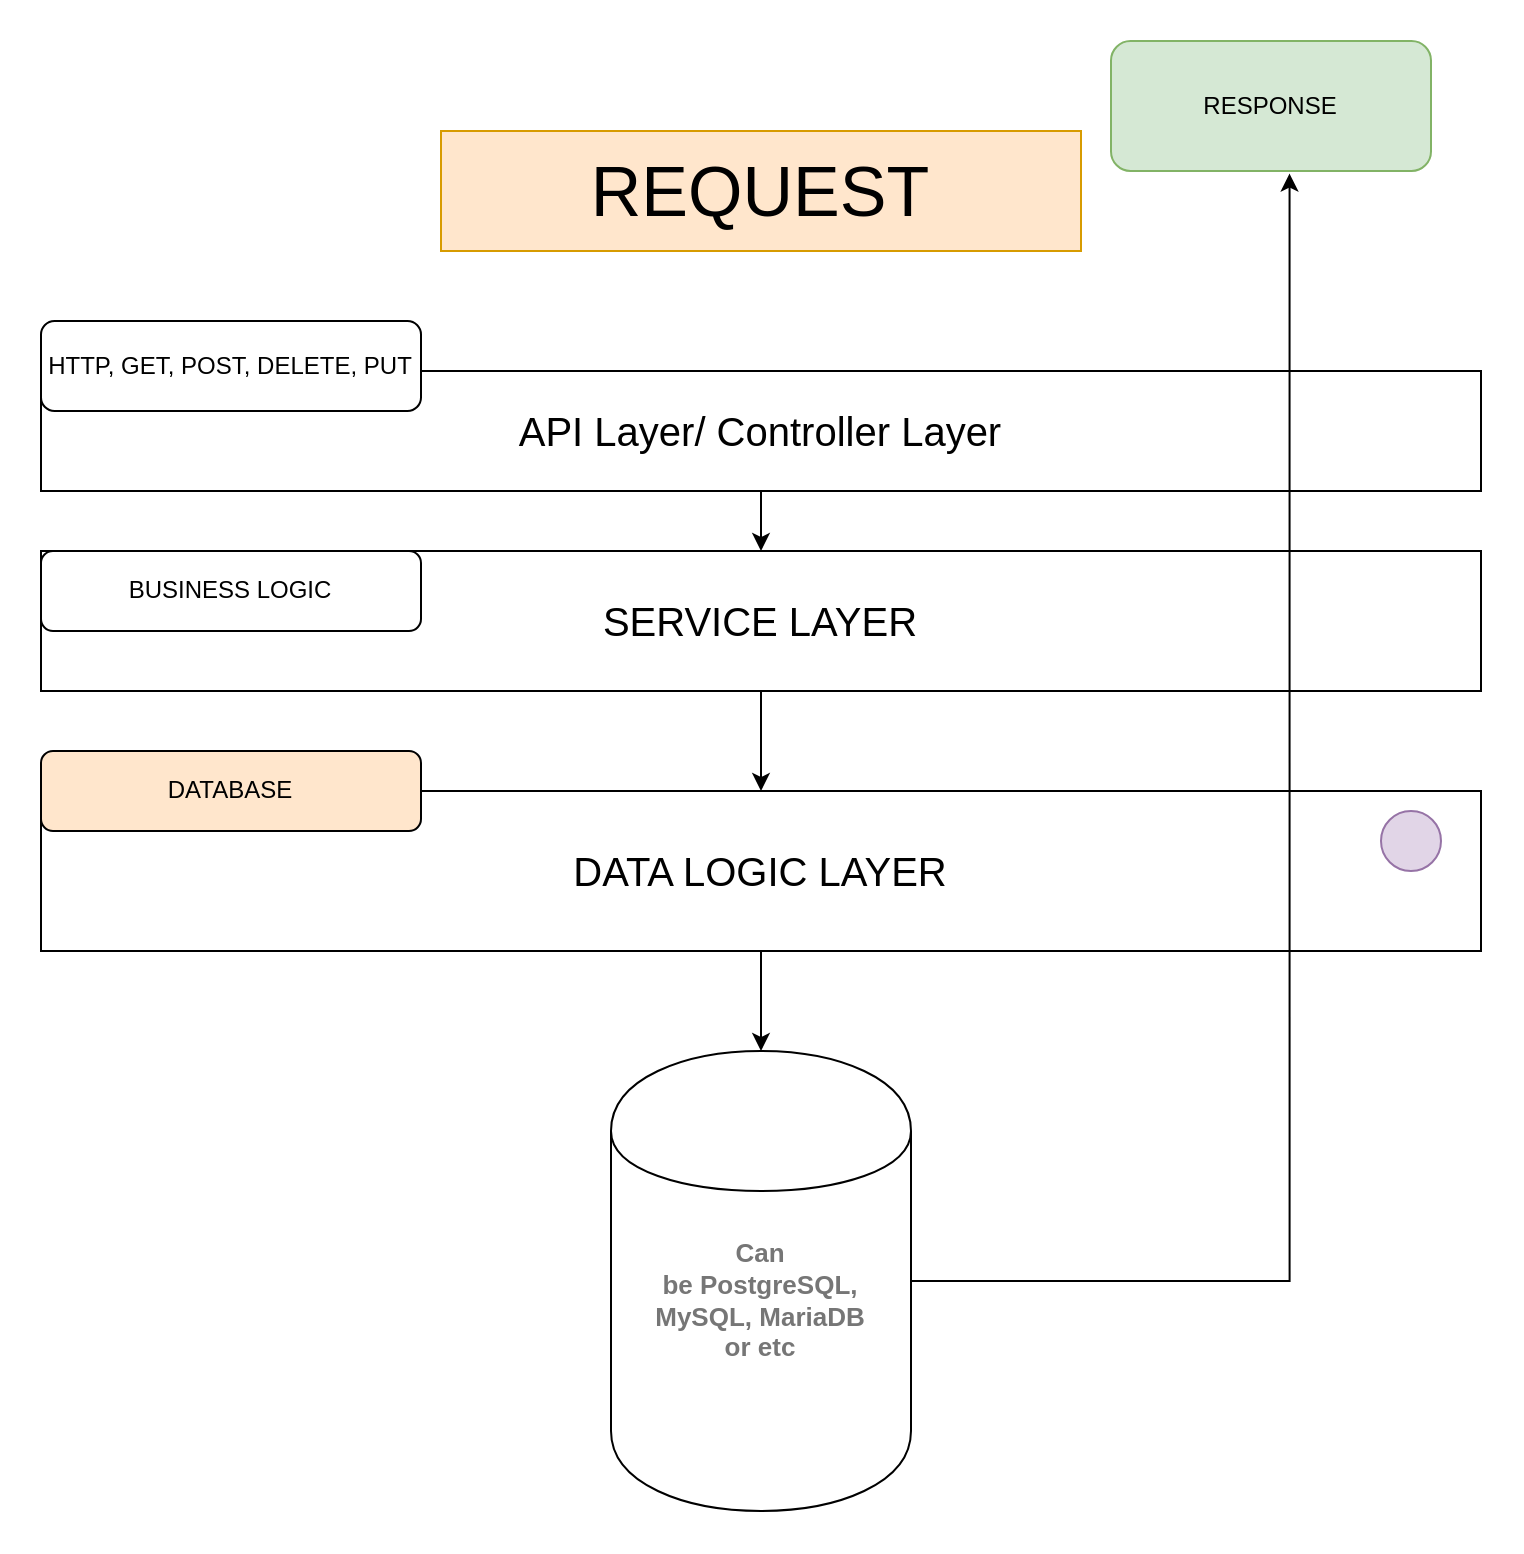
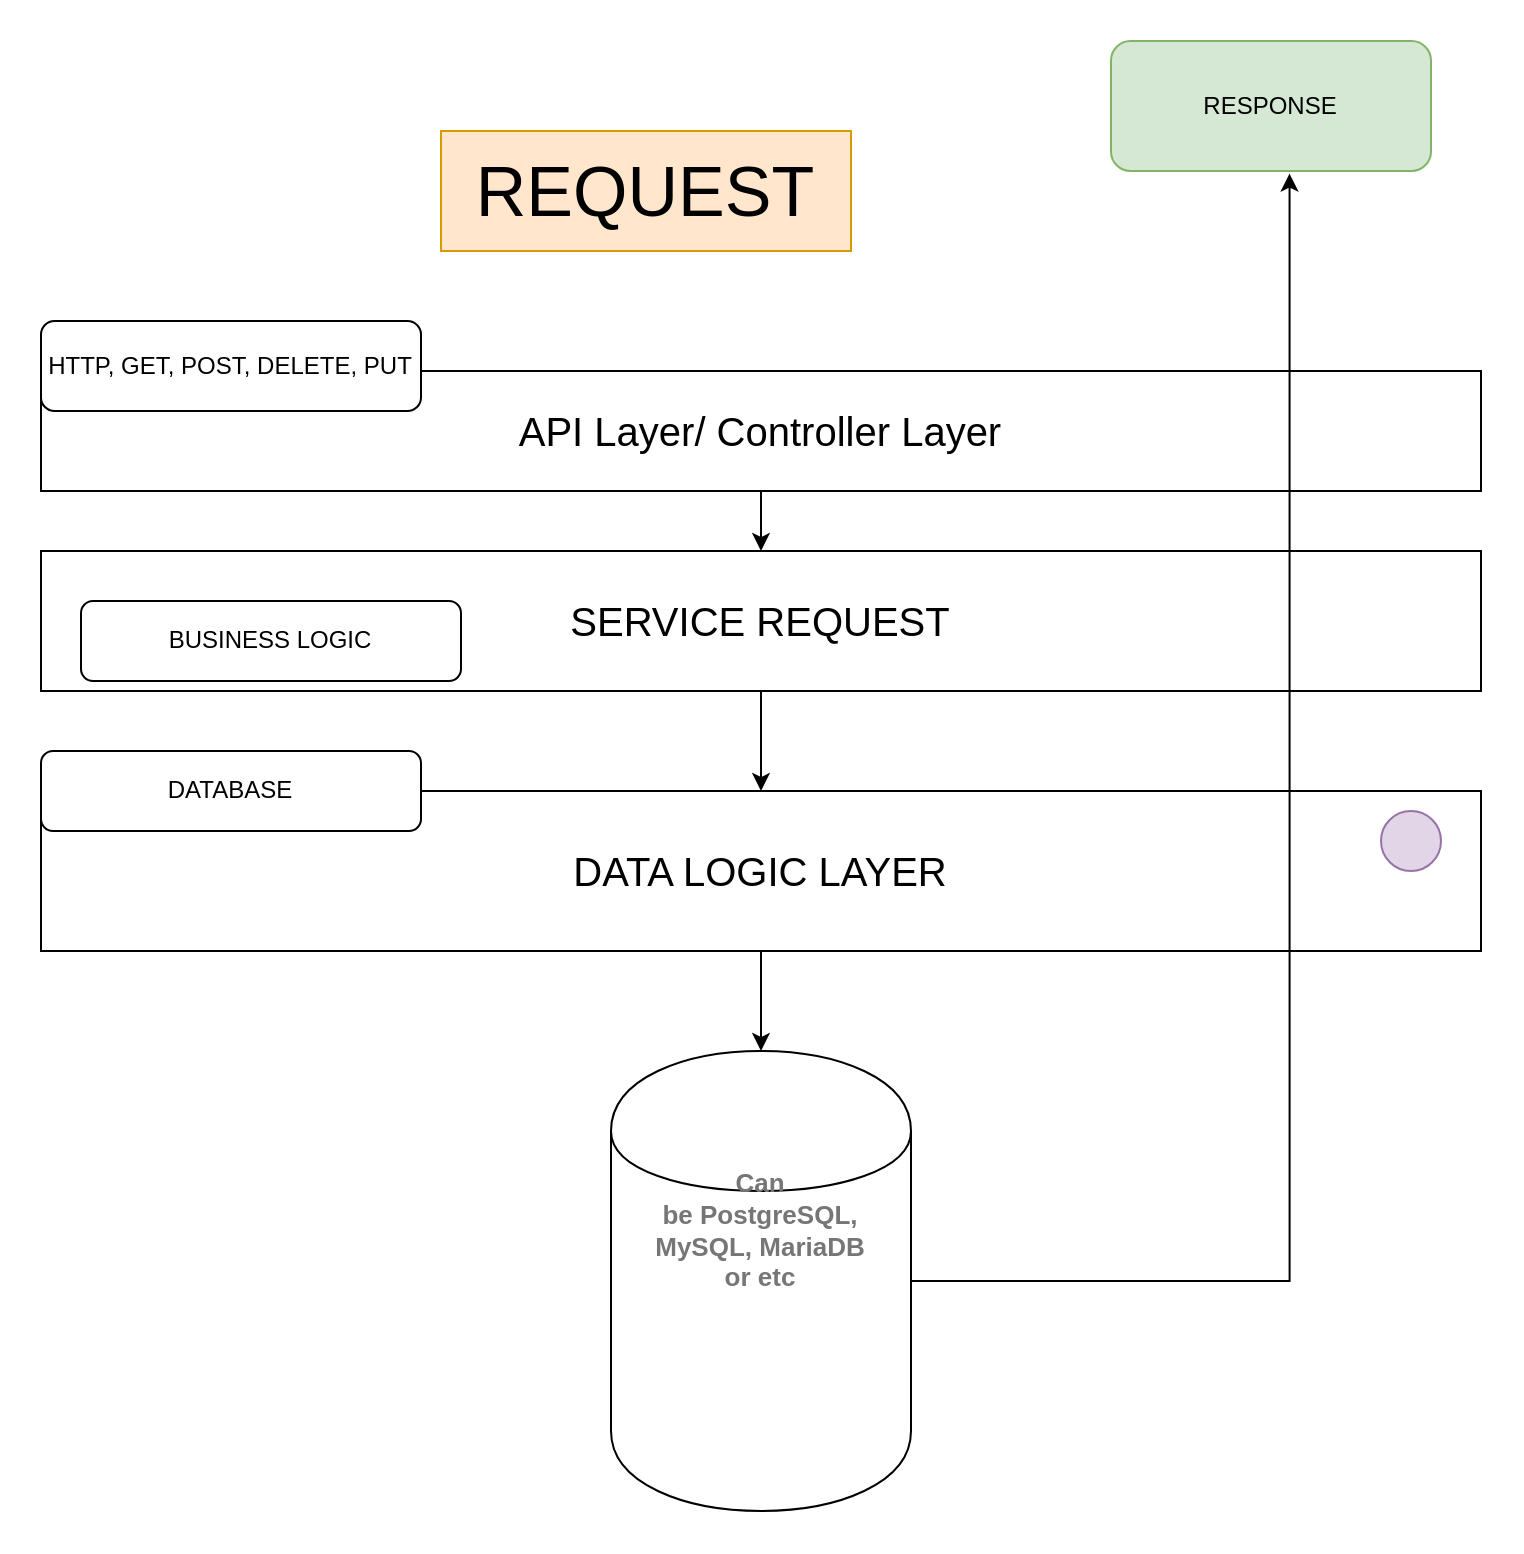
(761, 191) -> (646, 191)
(231, 591) -> (271, 641)
(761, 621) -> (761, 621)
(231, 791) -> (231, 791)
(761, 1301) -> (761, 1231)
